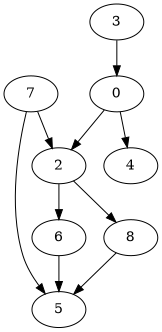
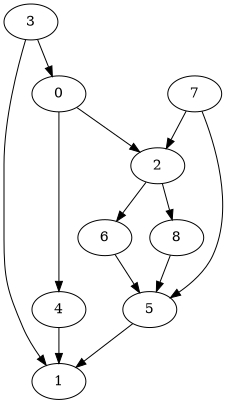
none -> (59, 381)
